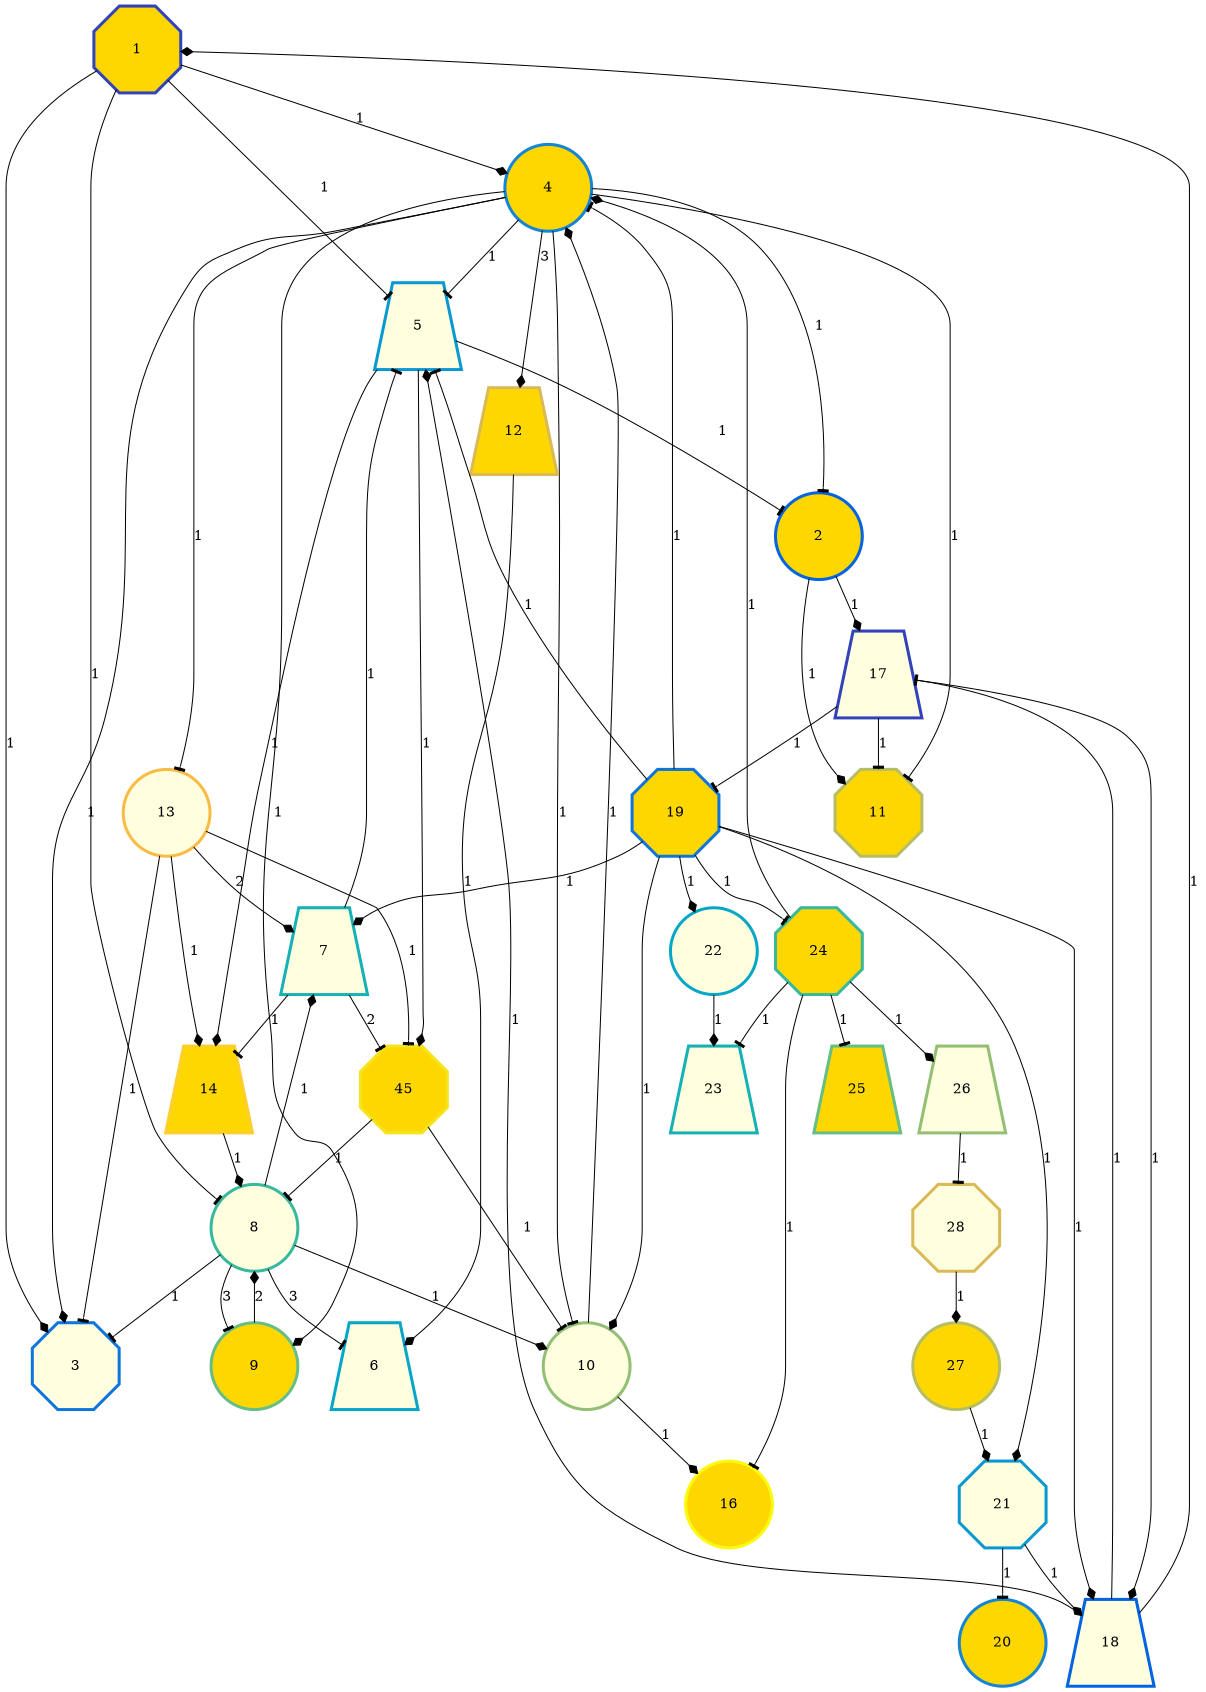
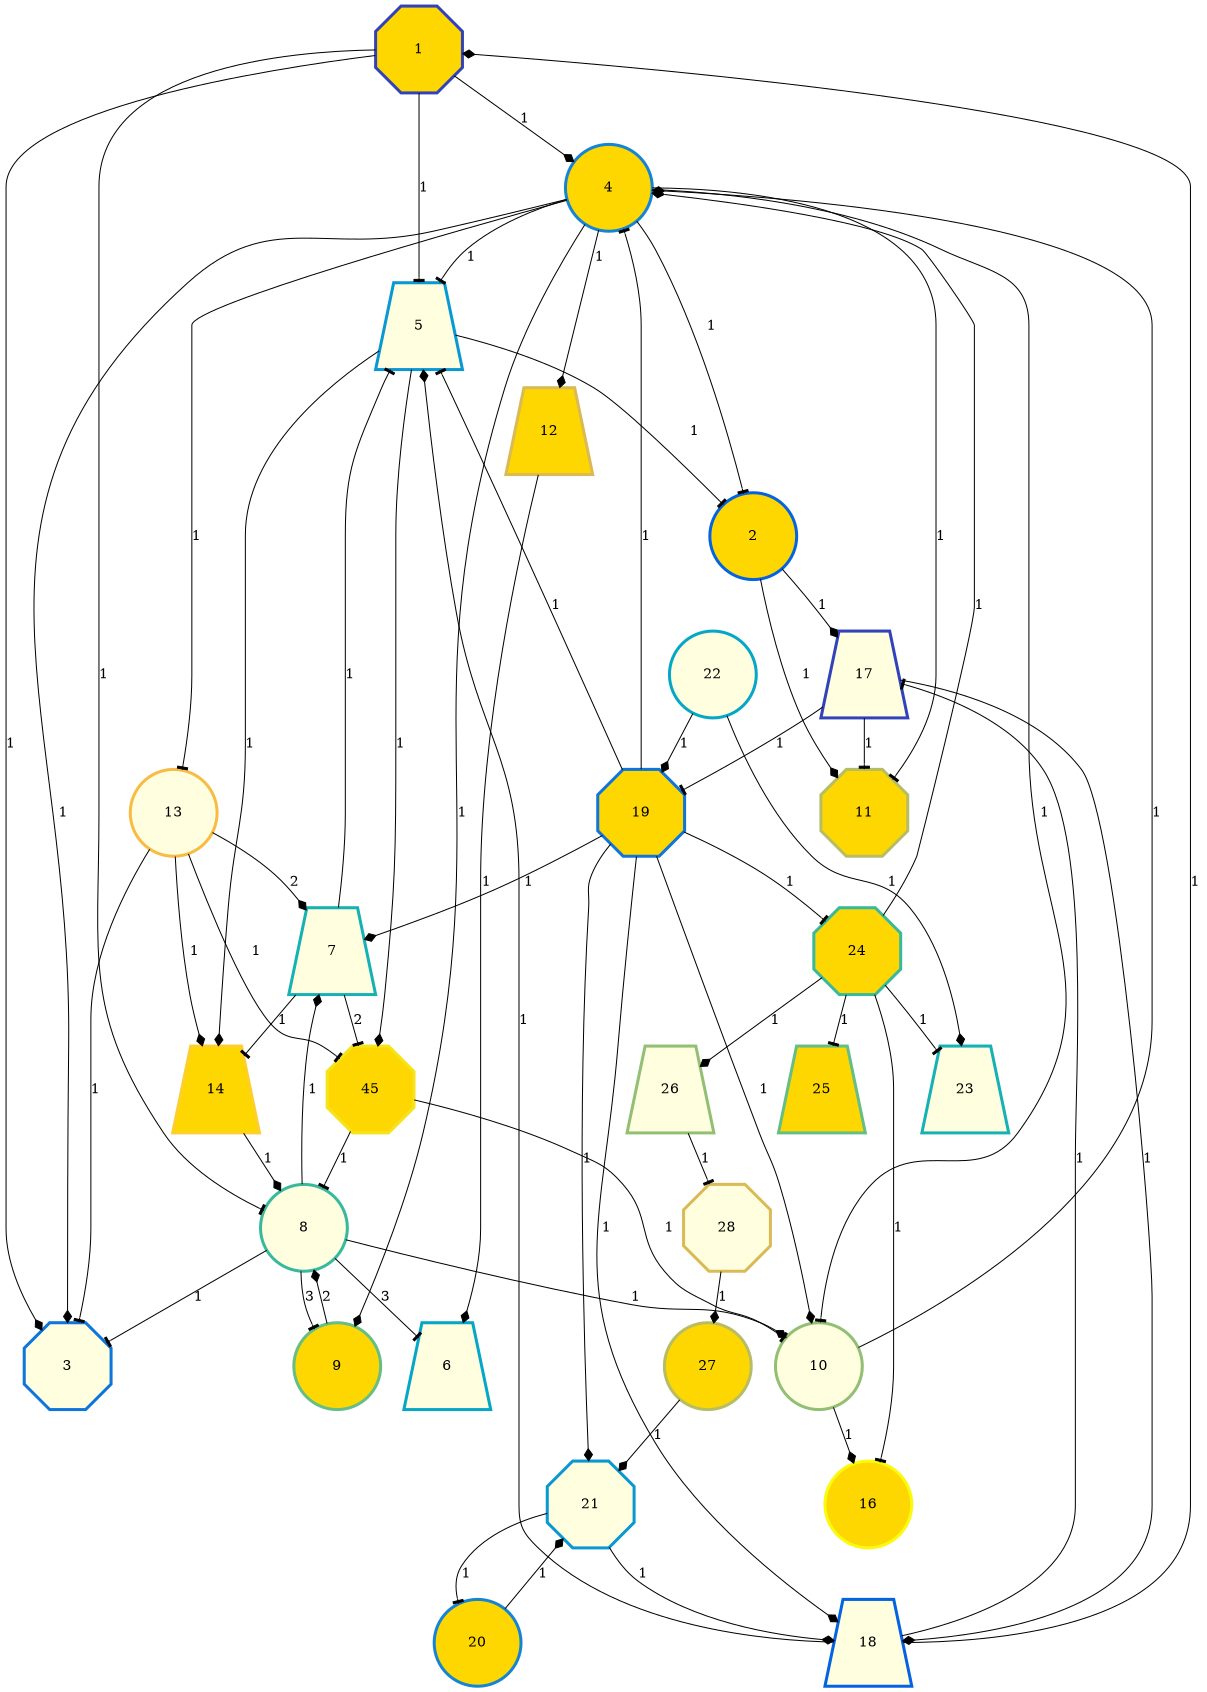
(545, 257) -> (600, 257)
(684, 879) -> (680, 737)
none -> (530, 1579)
